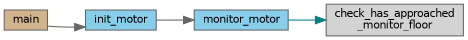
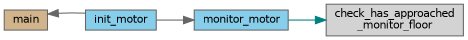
(61, 27) -> (72, 13)
